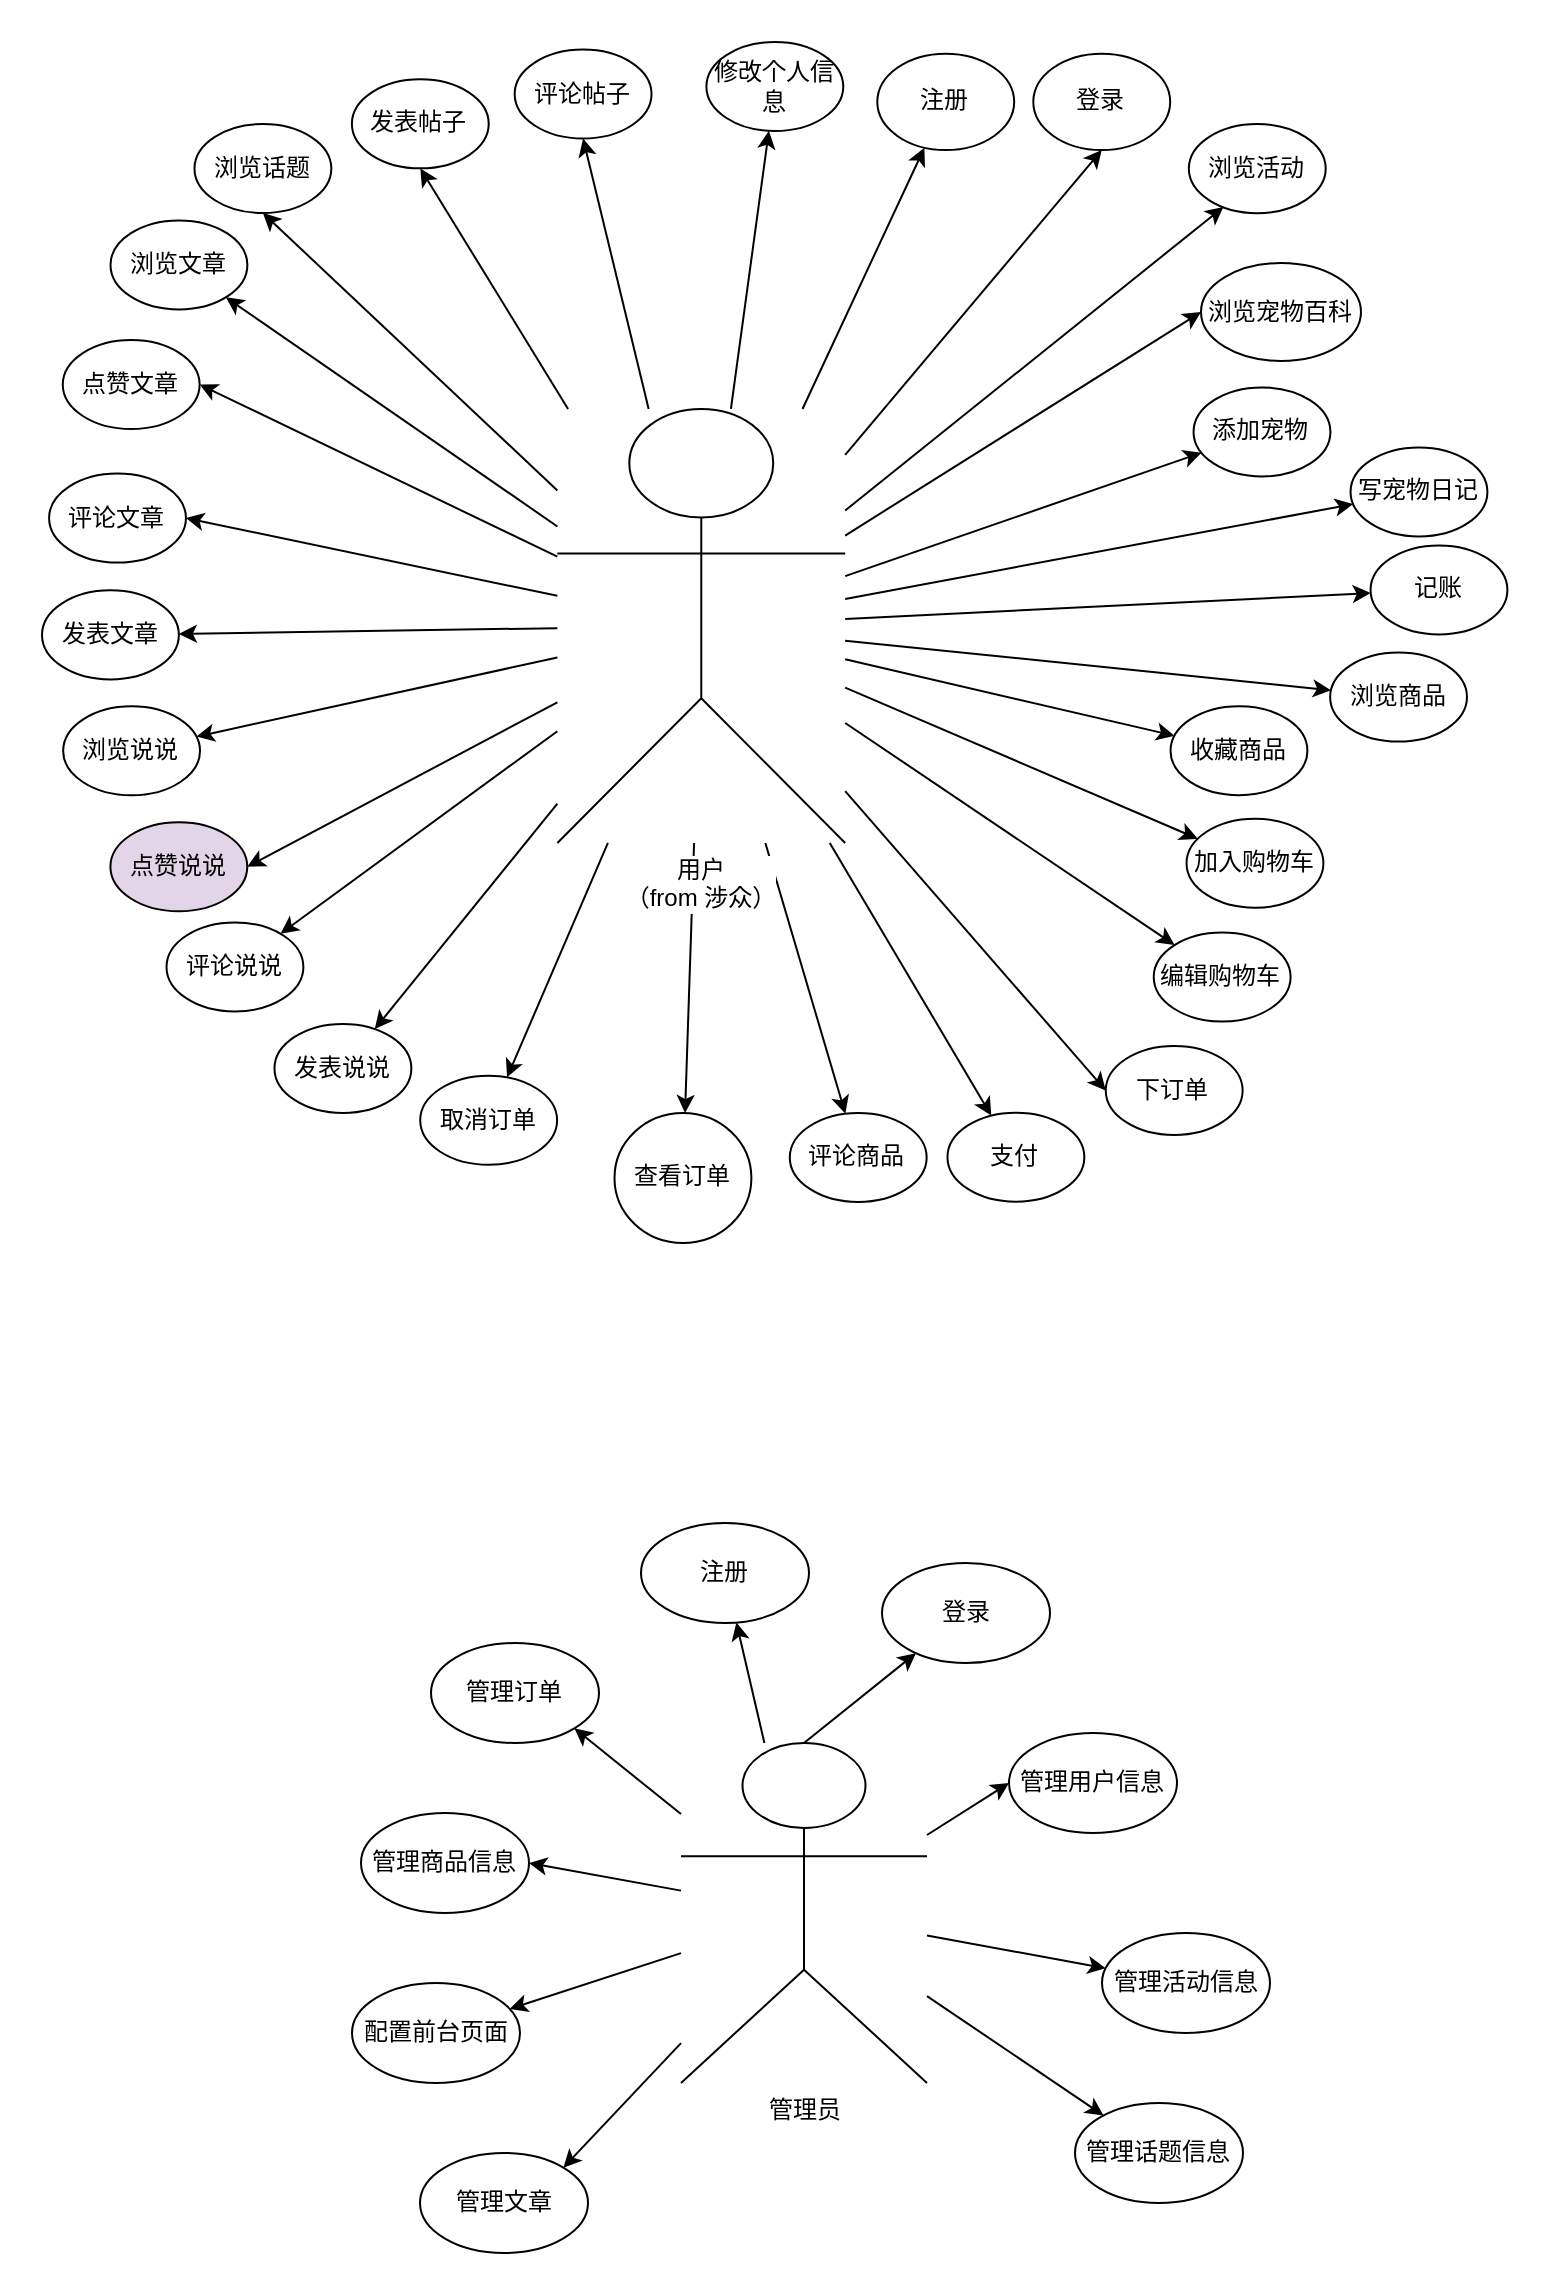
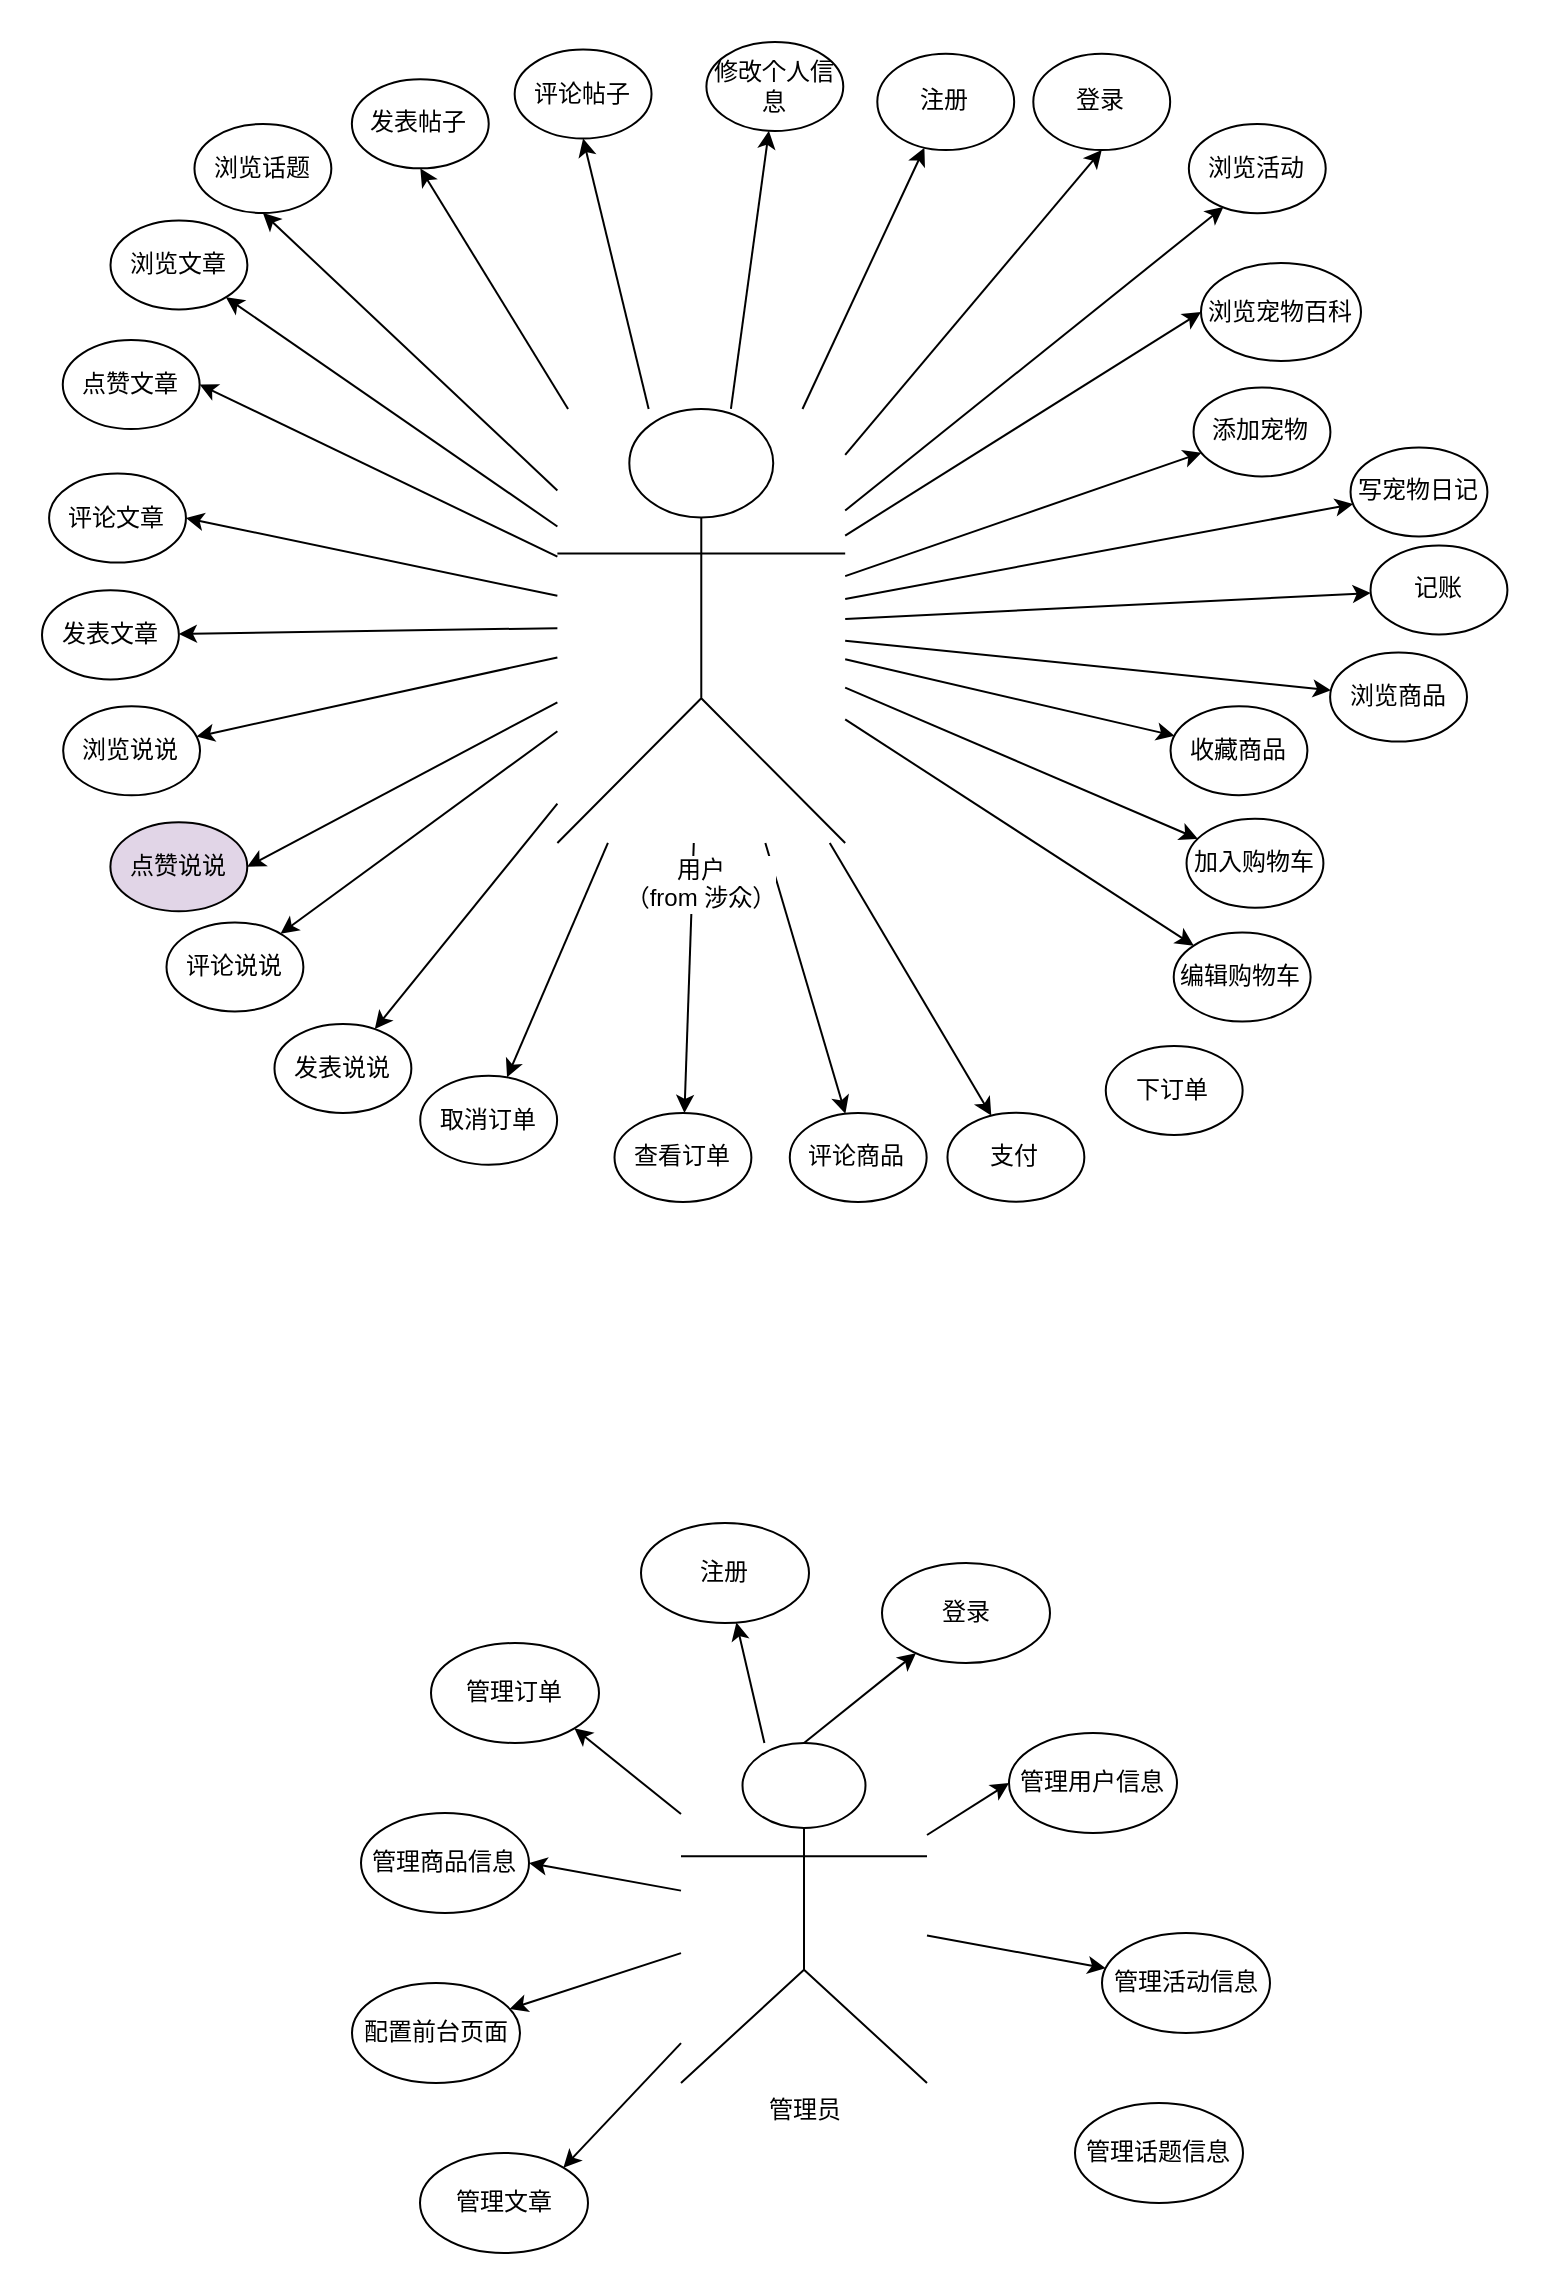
(971, 936) -> none
(1222, 977) -> (1242, 977)
(683, 1178) -> (683, 1157)
(1010, 2052) -> none
